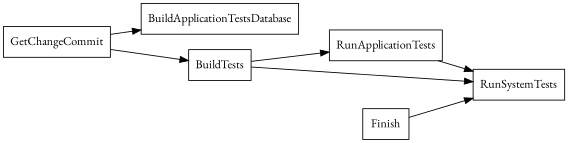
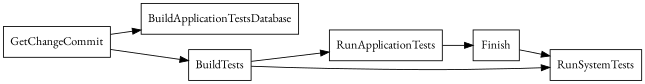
(452, 65) -> (454, 45)
